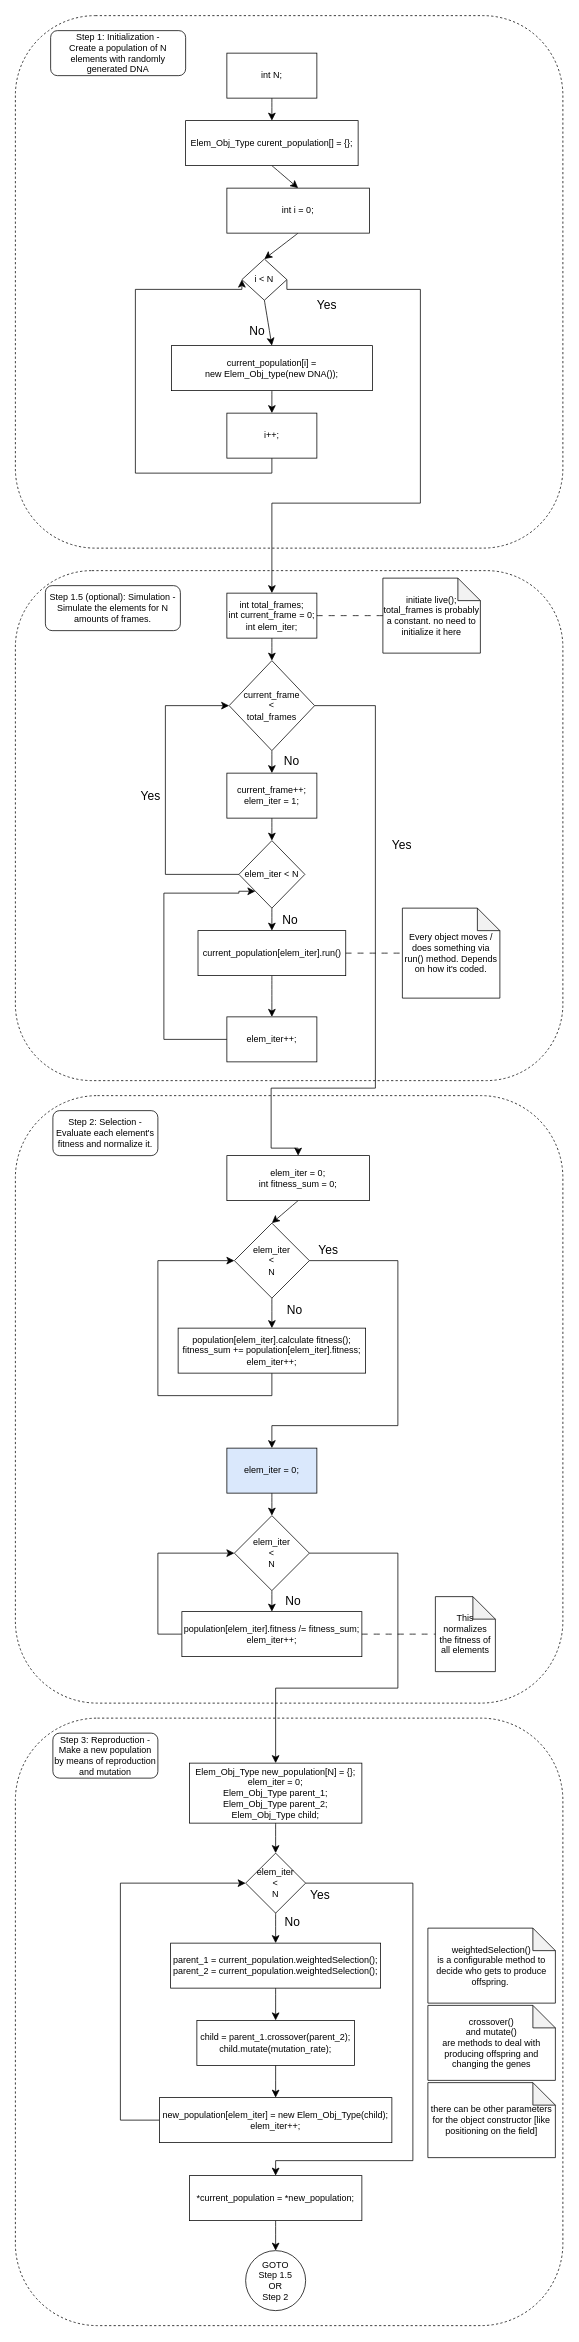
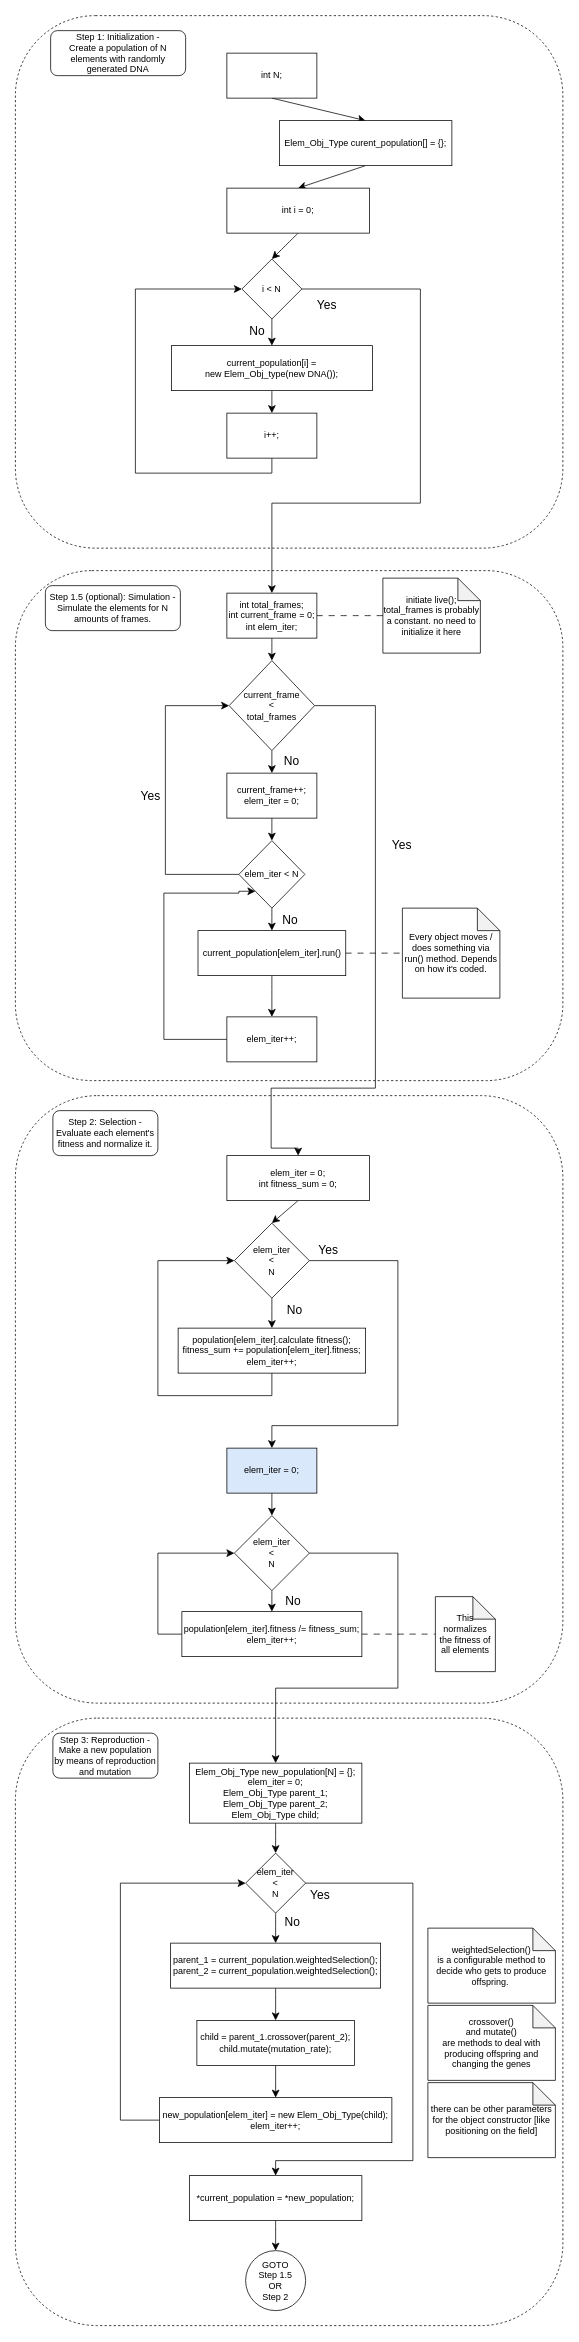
(272, 143) -> (366, 143)
(264, 279) -> (272, 289)
(272, 795) -> (272, 795)
